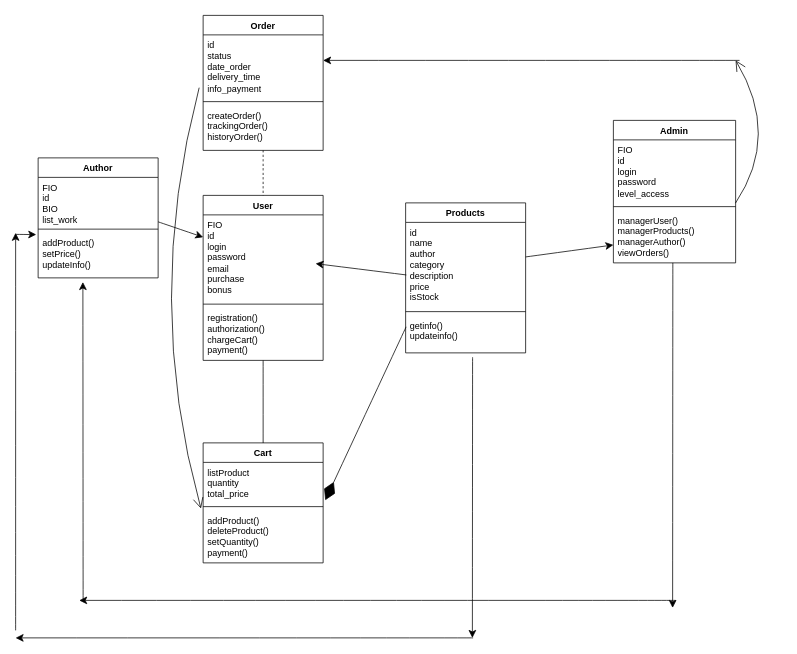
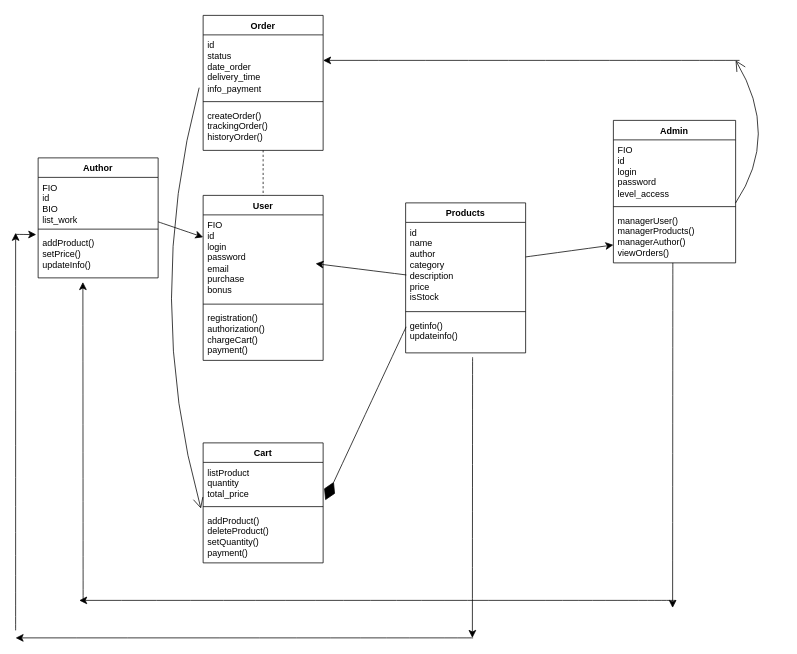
(263, 404) -> none
